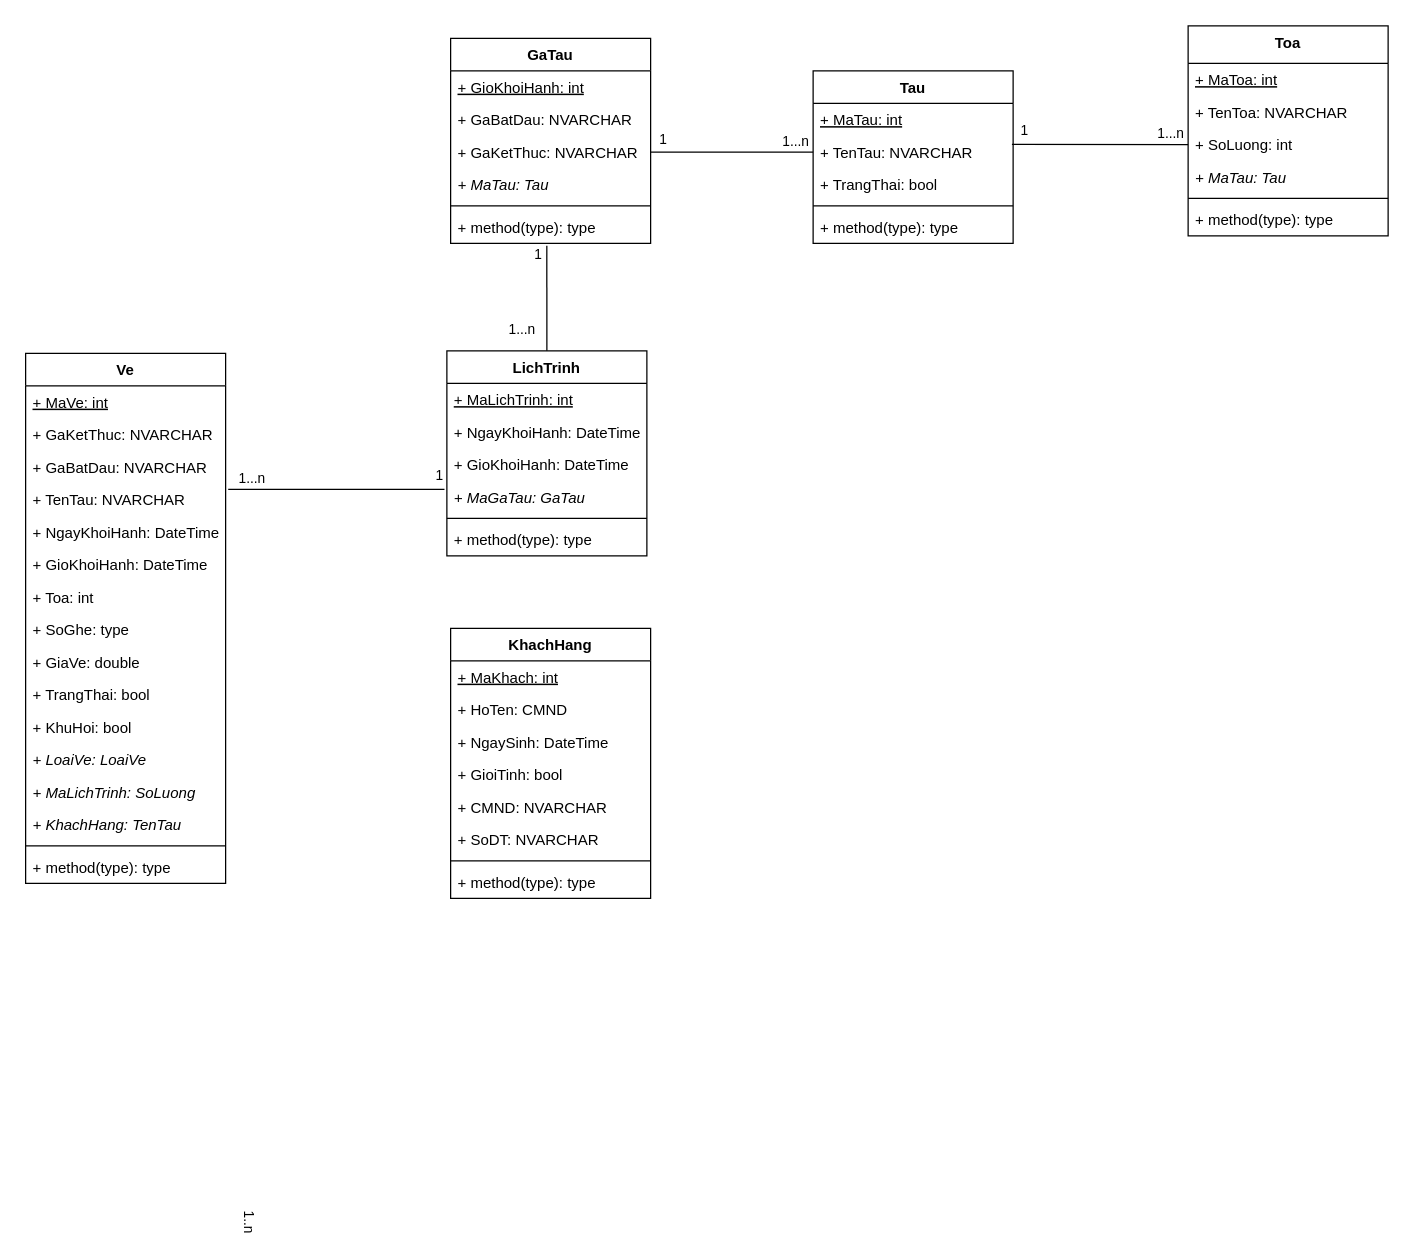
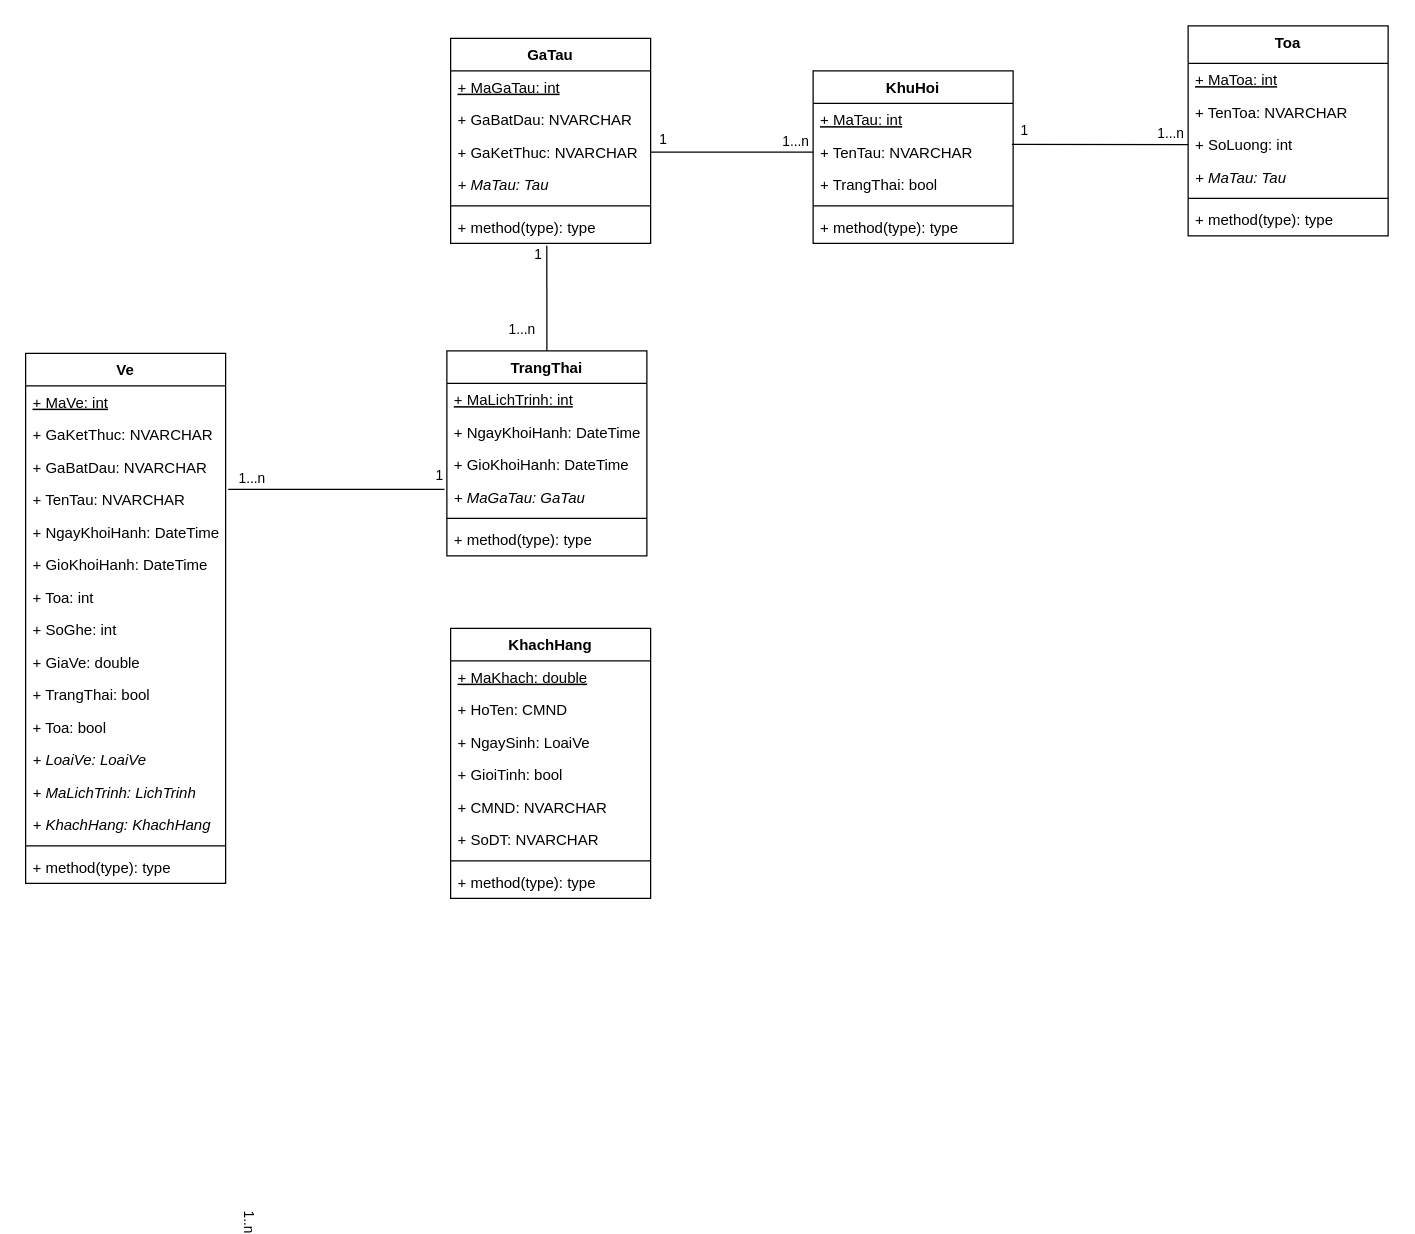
(521, 88) -> (509, 88)
(913, 88) -> (913, 88)
(546, 368) -> (546, 368)
(81, 630) -> (75, 630)
(509, 678) -> (521, 678)
(82, 728) -> (71, 728)
(532, 743) -> (523, 743)
(115, 793) -> (120, 793)
(106, 825) -> (119, 825)
